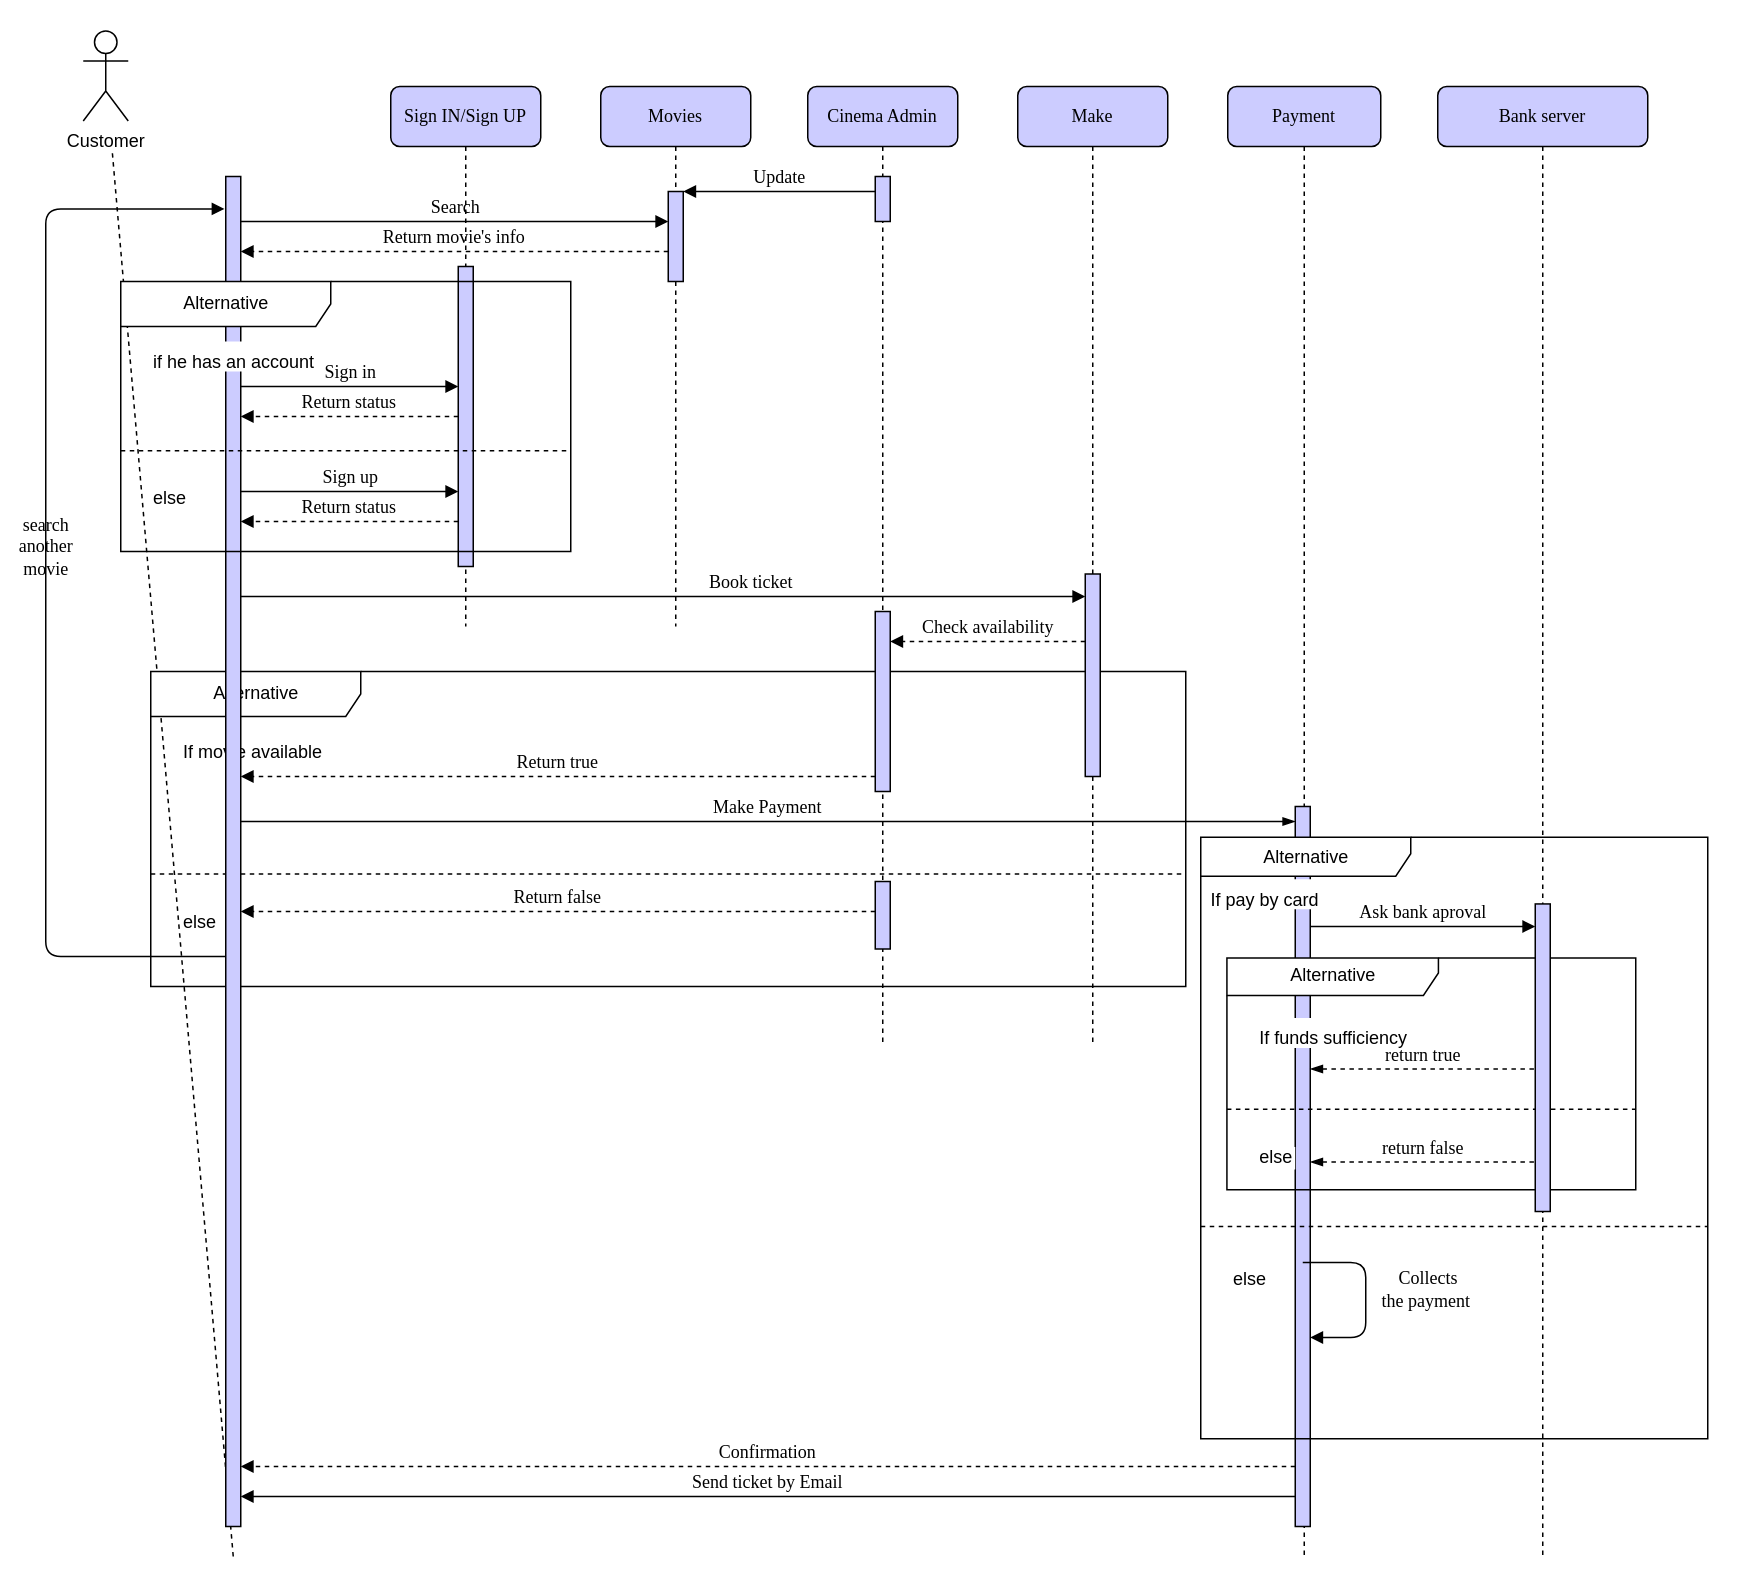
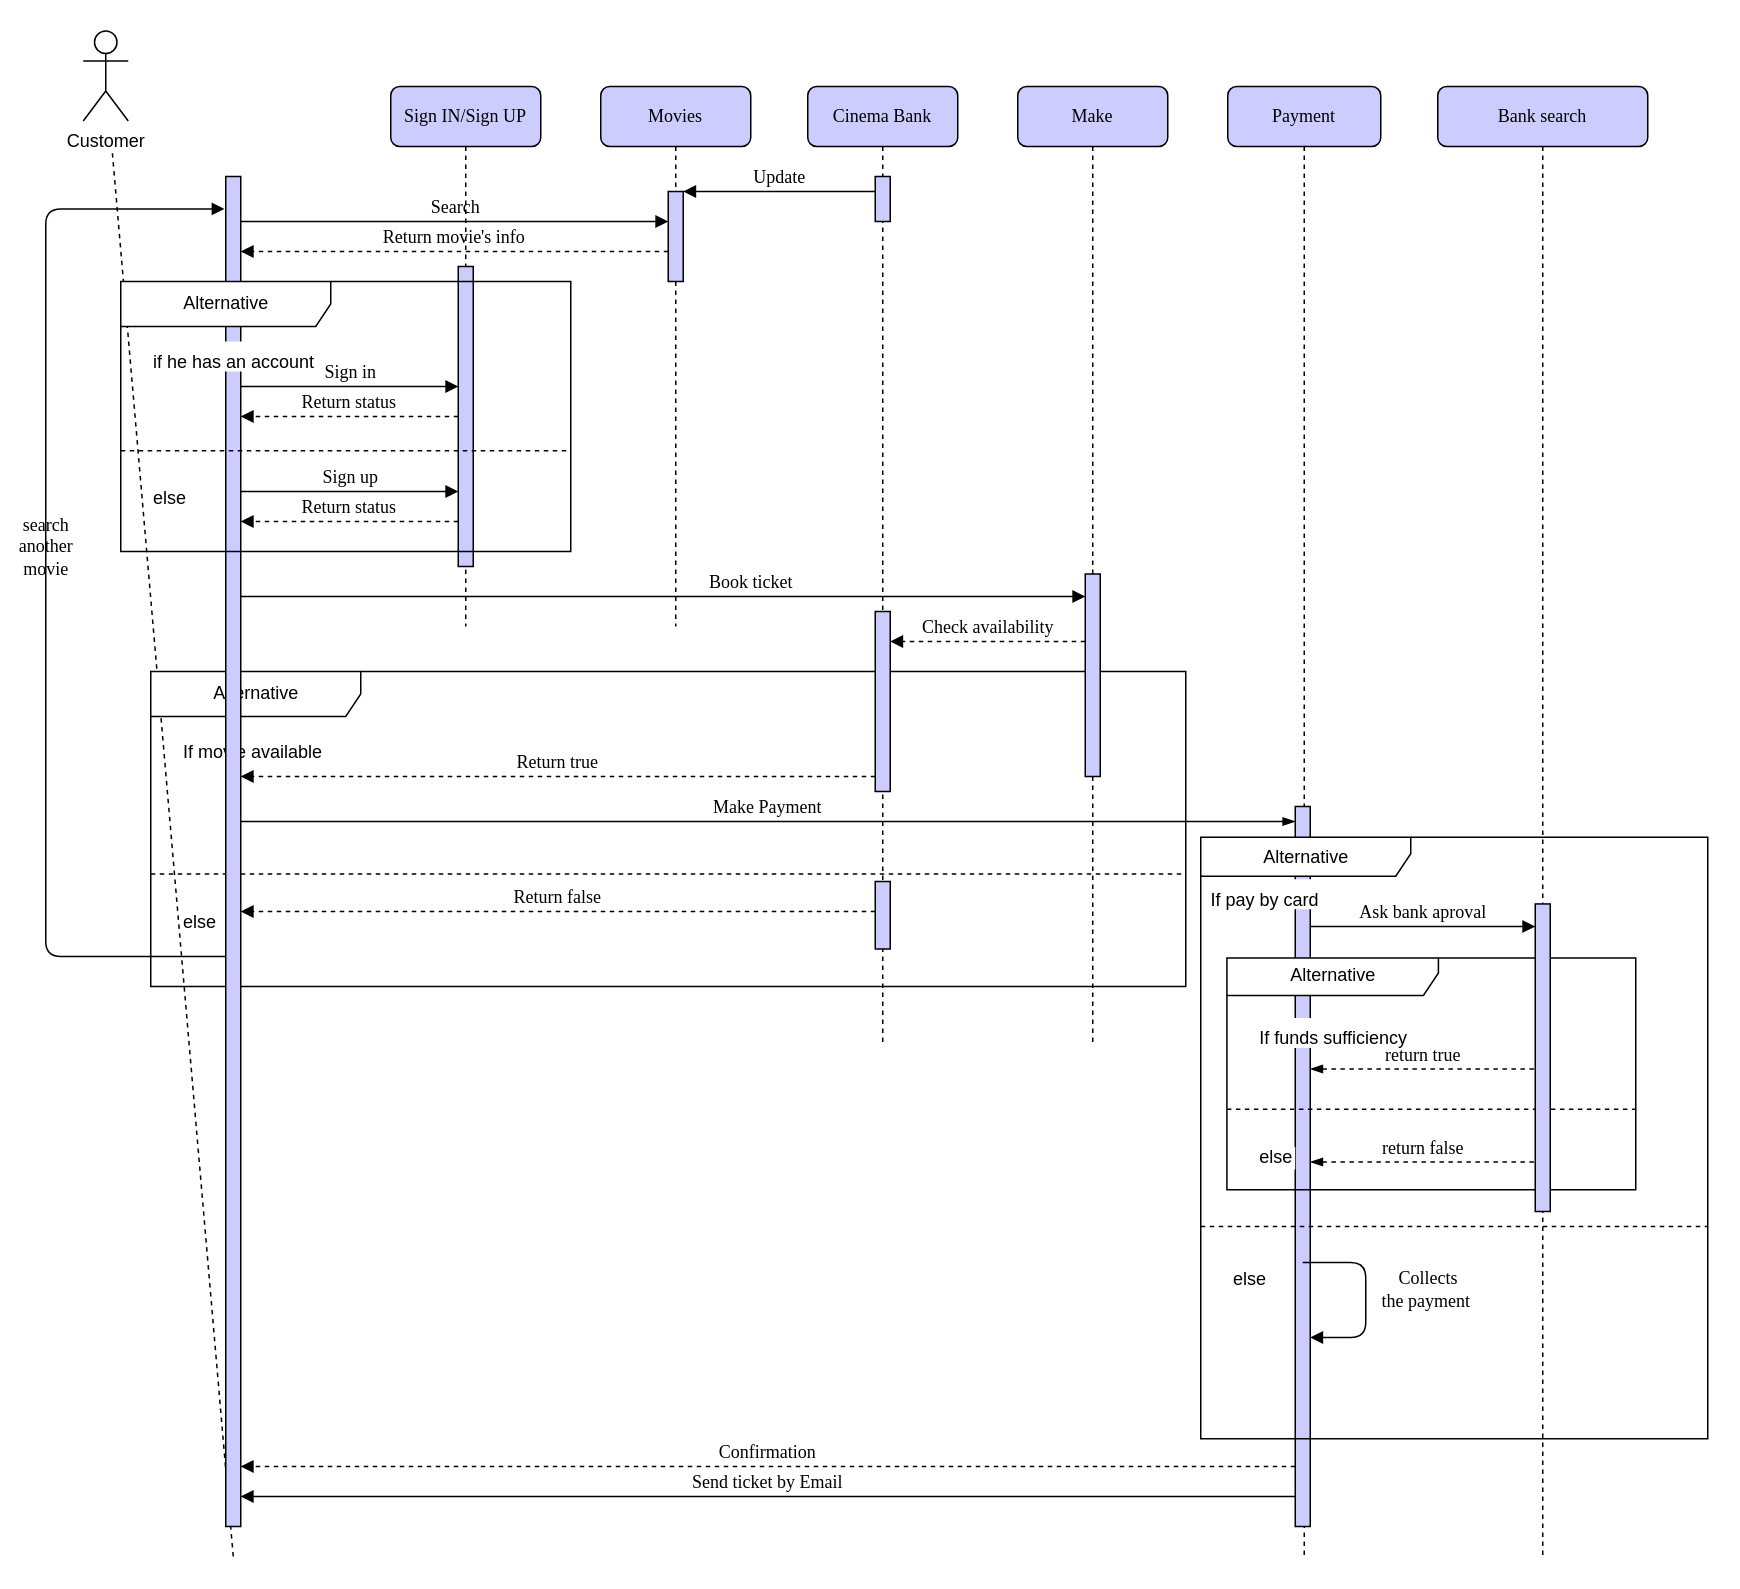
(883, 116) -> (883, 116)
(1543, 116) -> (1543, 116)
